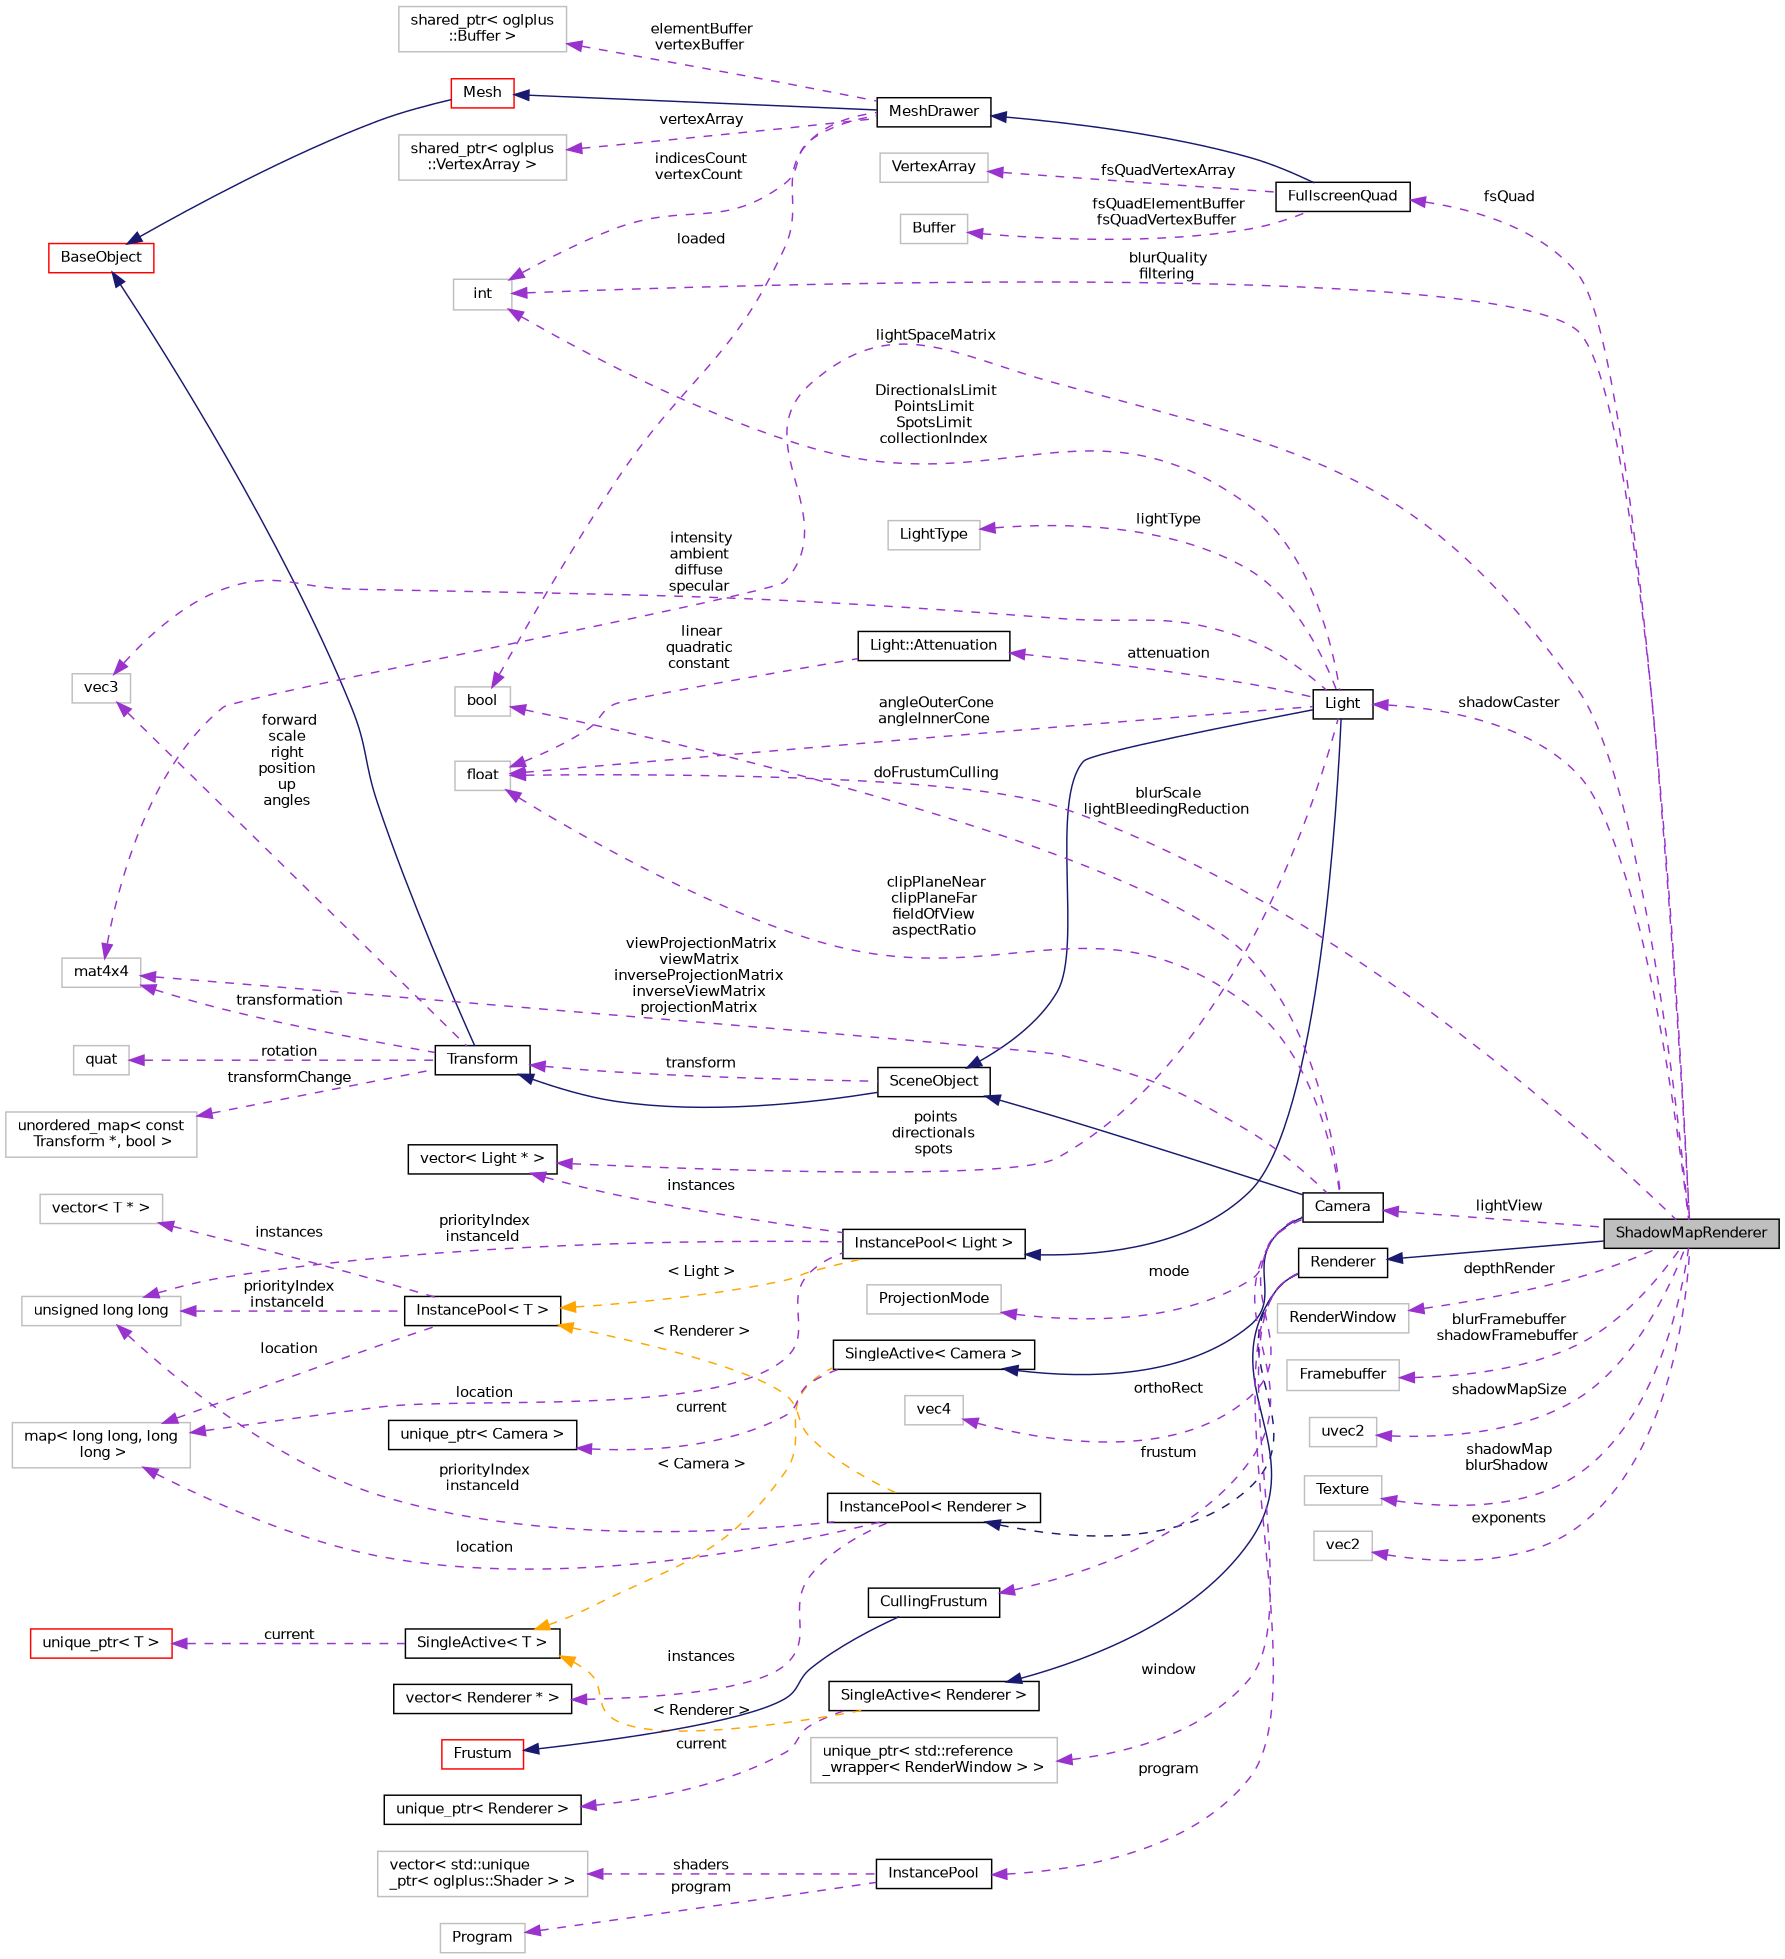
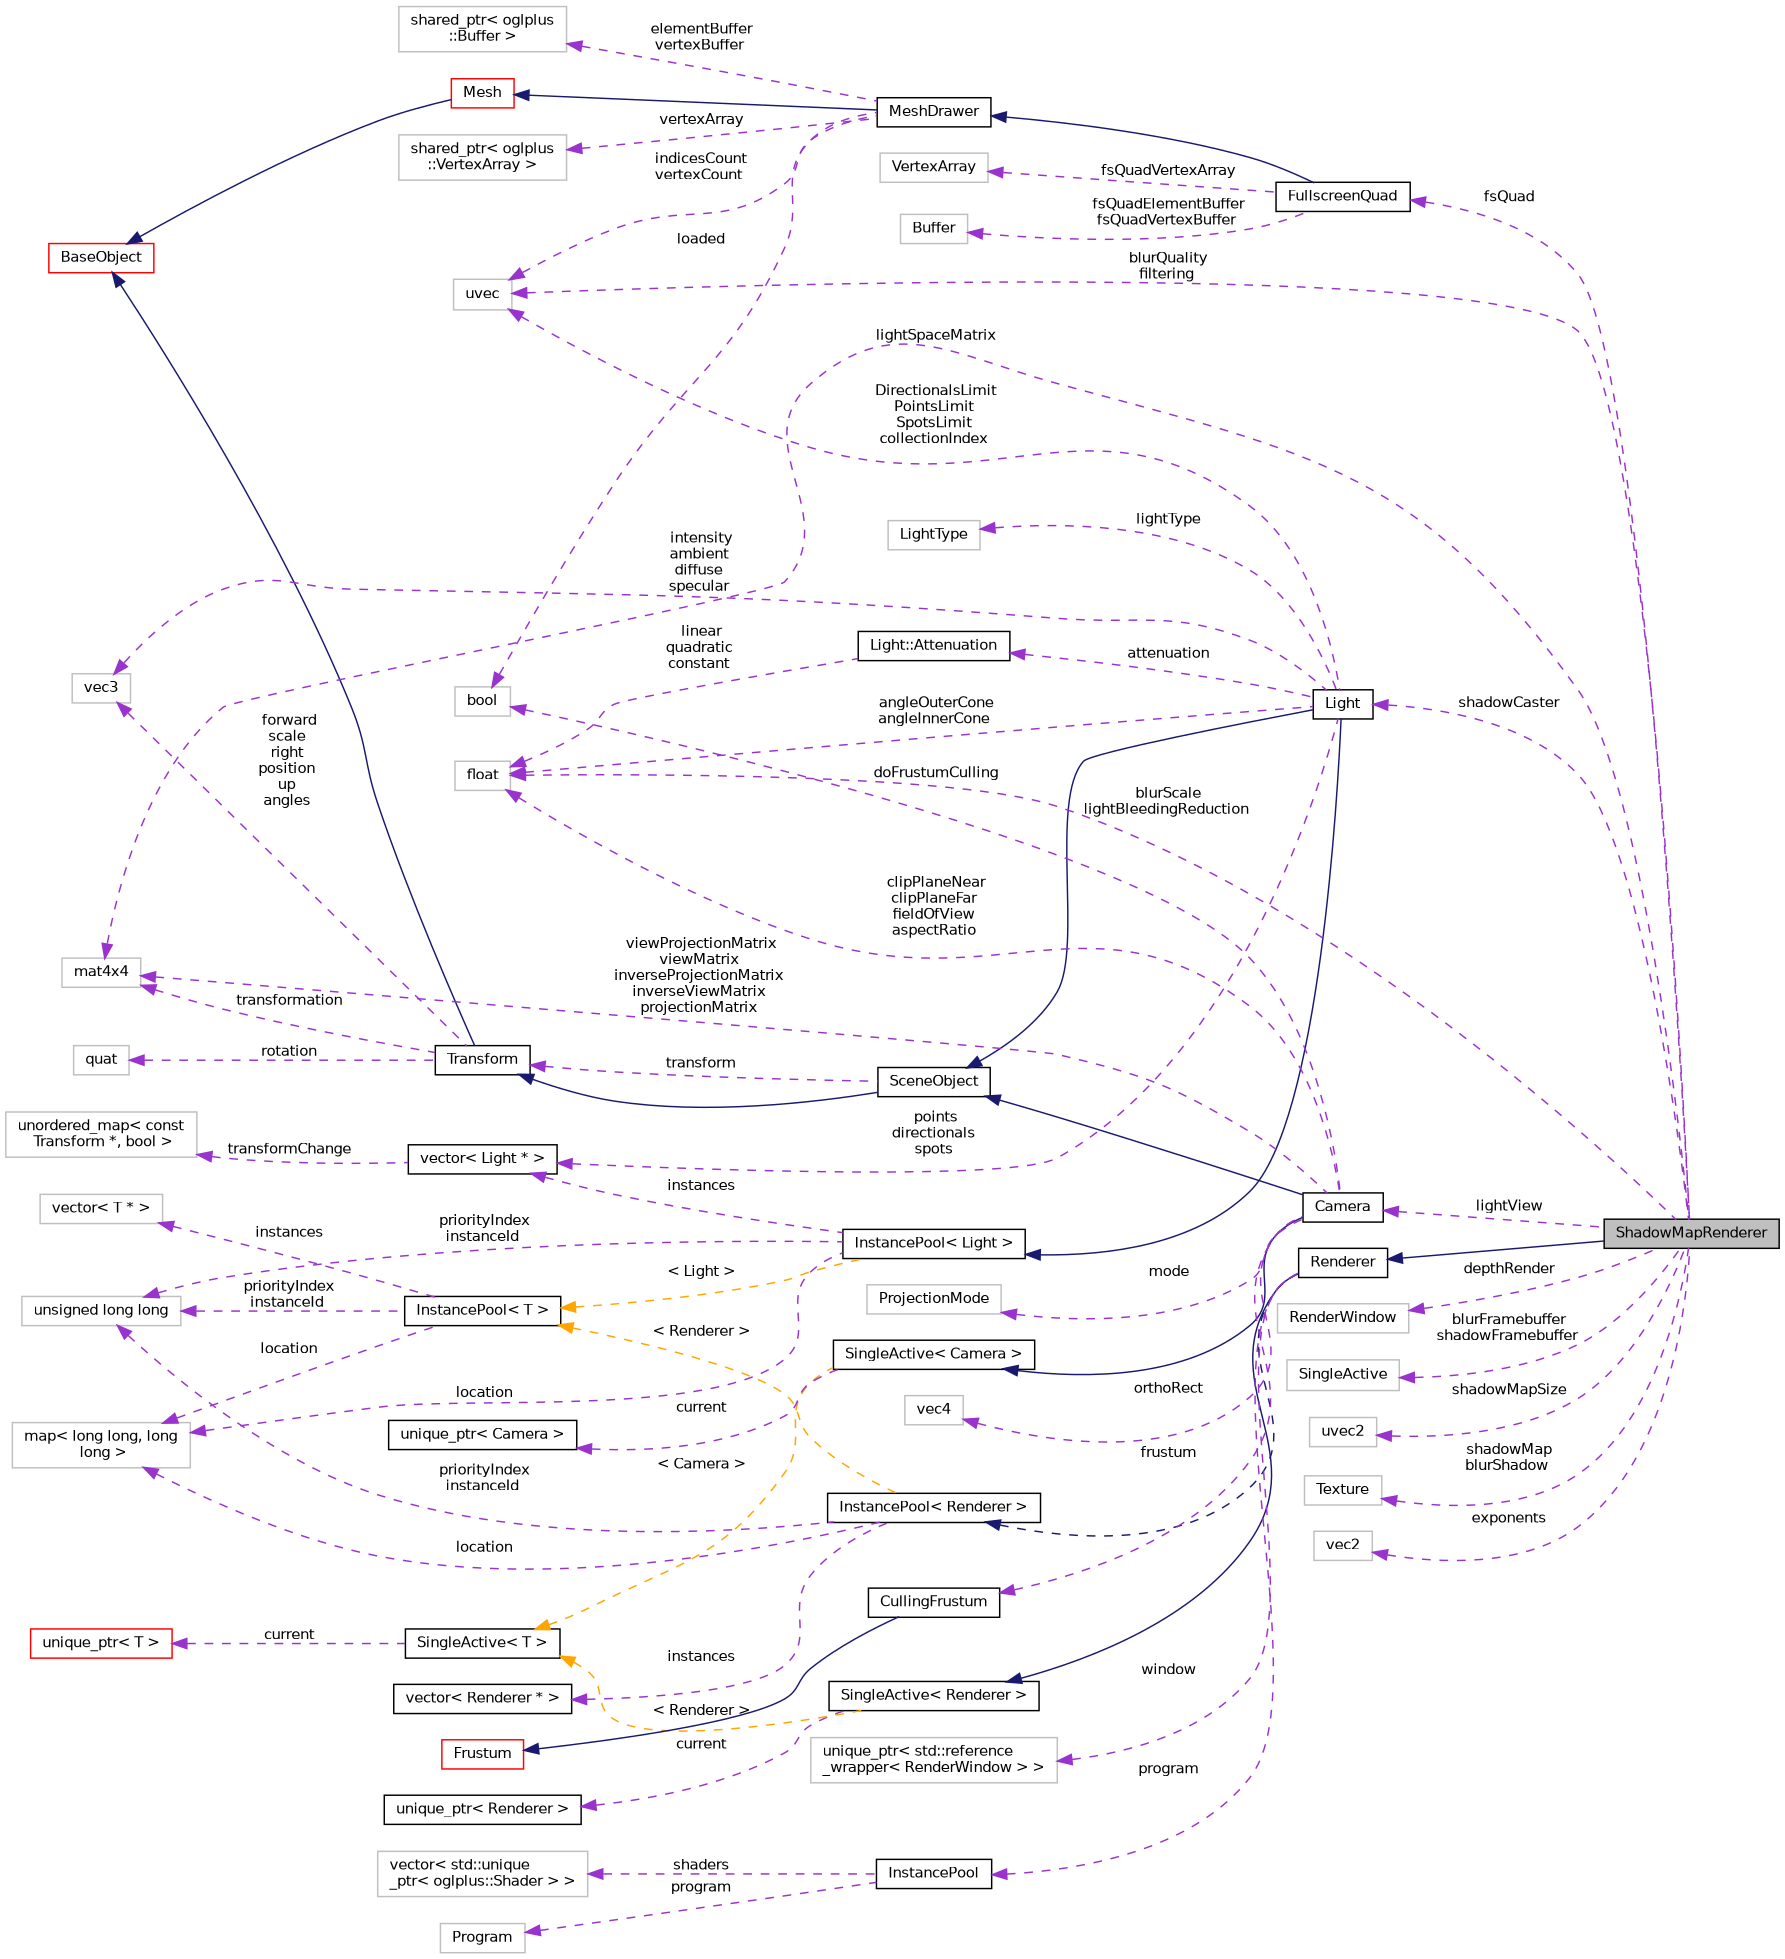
(483, 295) -> (483, 295)
(323, 1091) -> (310, 1163)
(1343, 1375) -> (1343, 1375)
